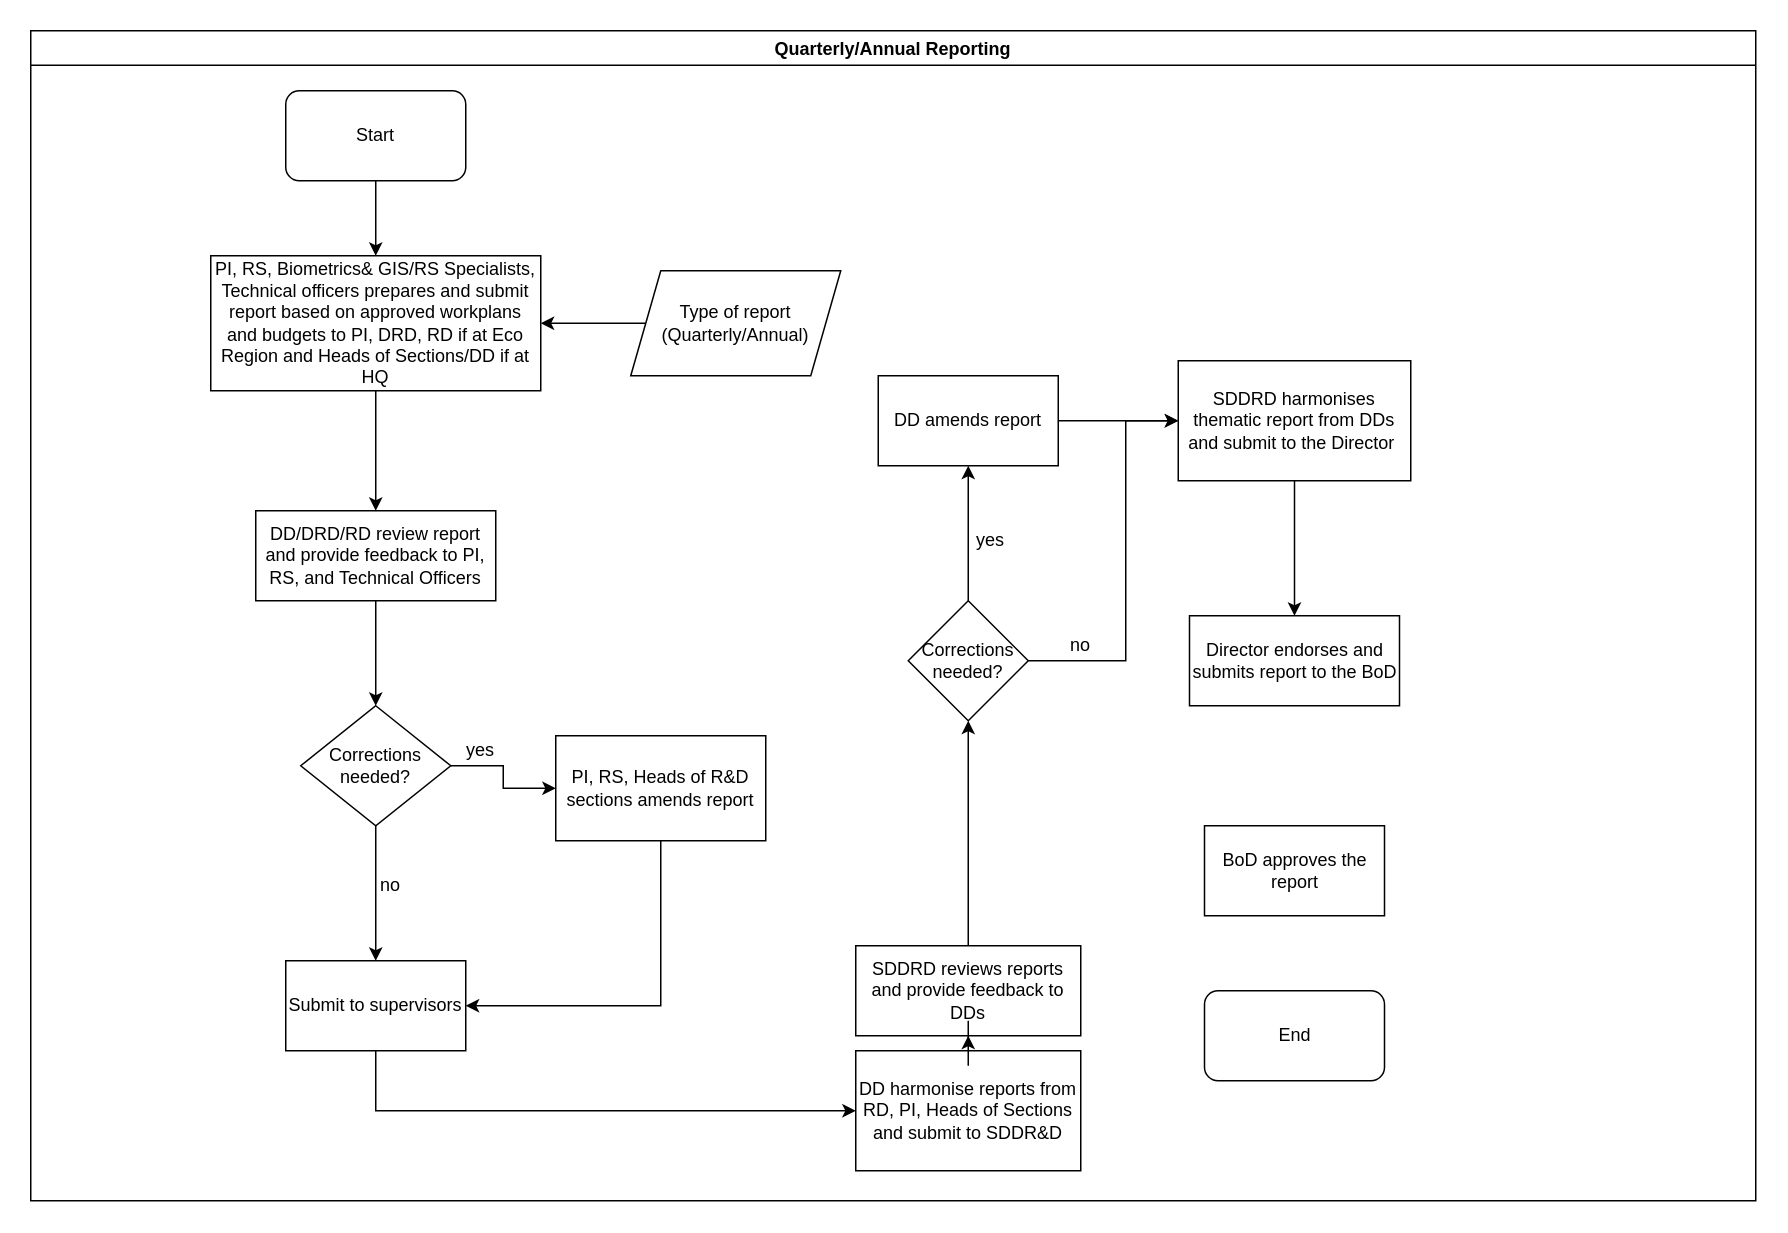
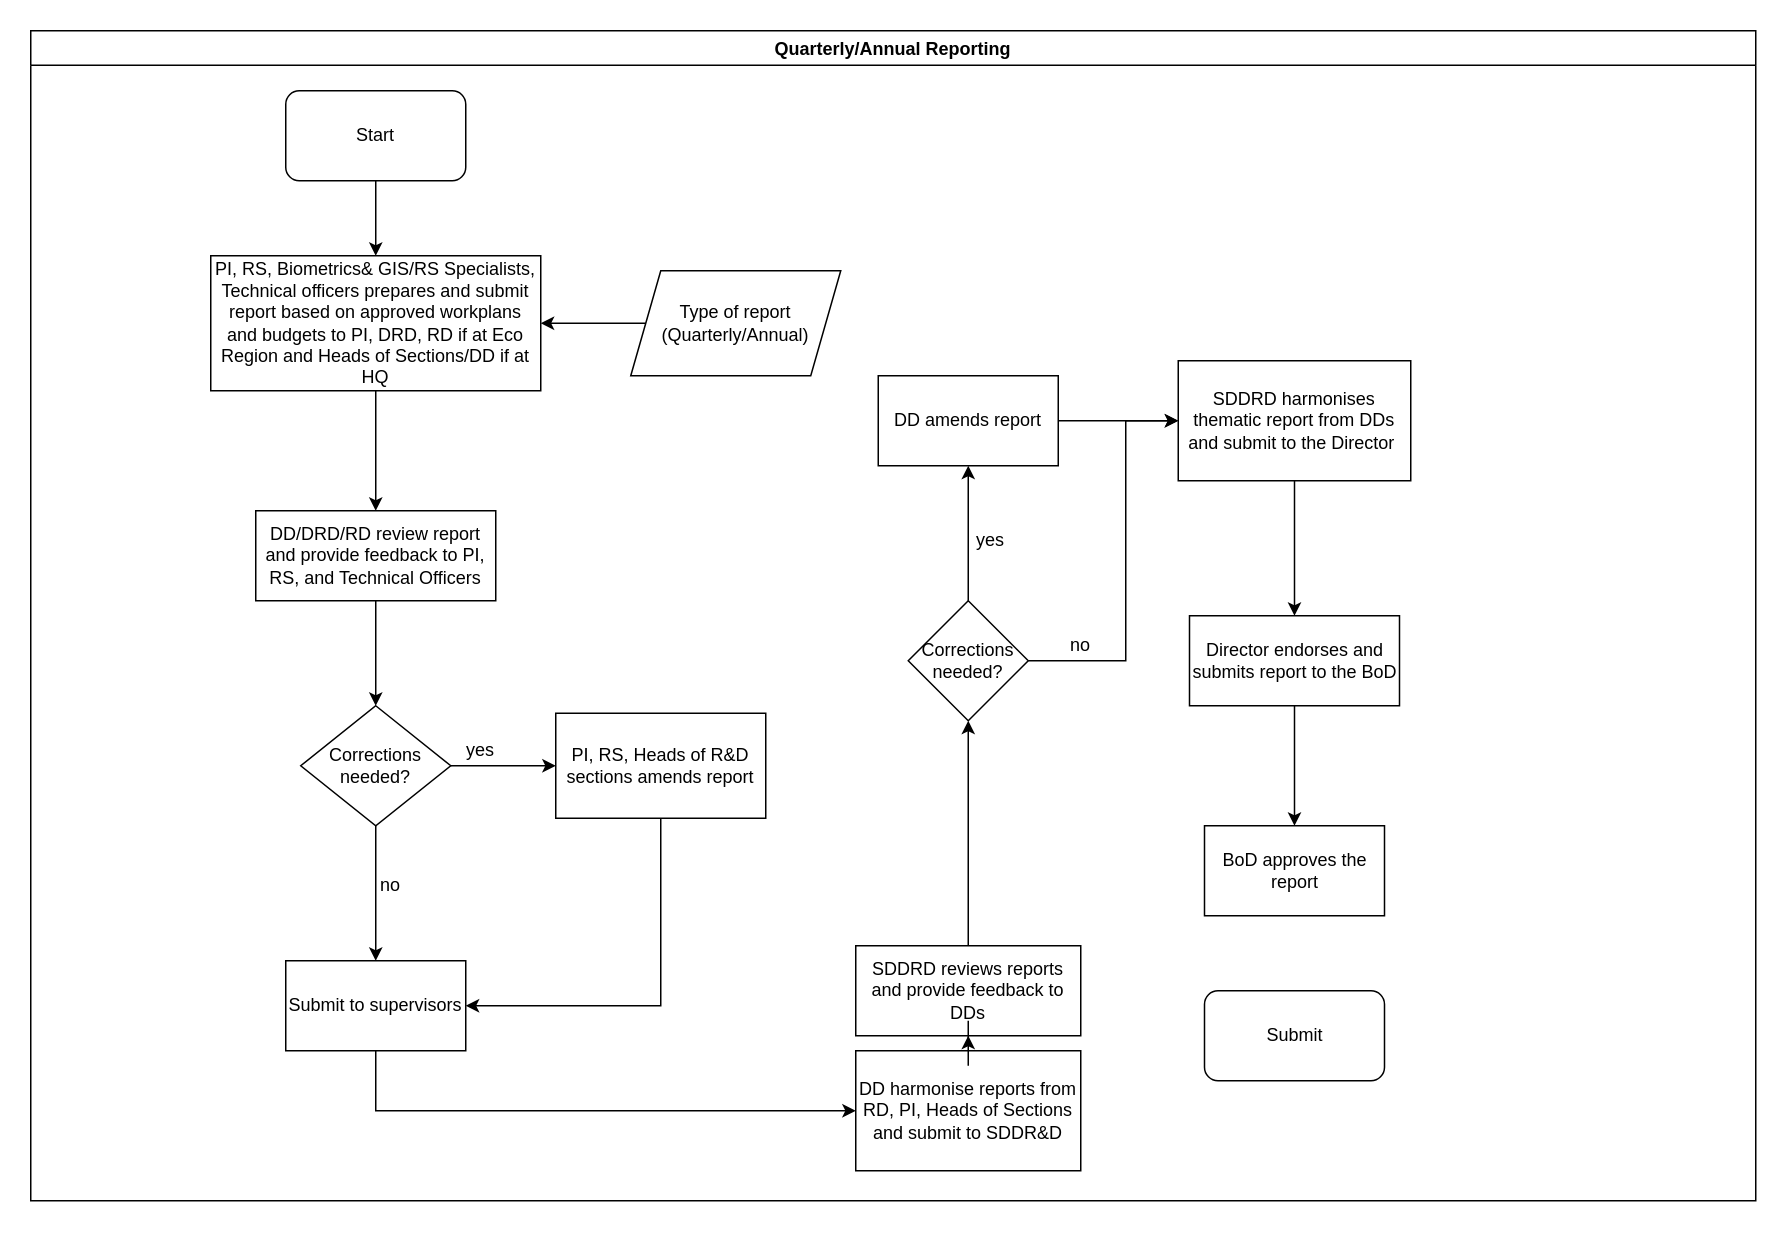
none -> (1295, 761)
(661, 788) -> (661, 766)
(1295, 1036) -> (1295, 1036)
